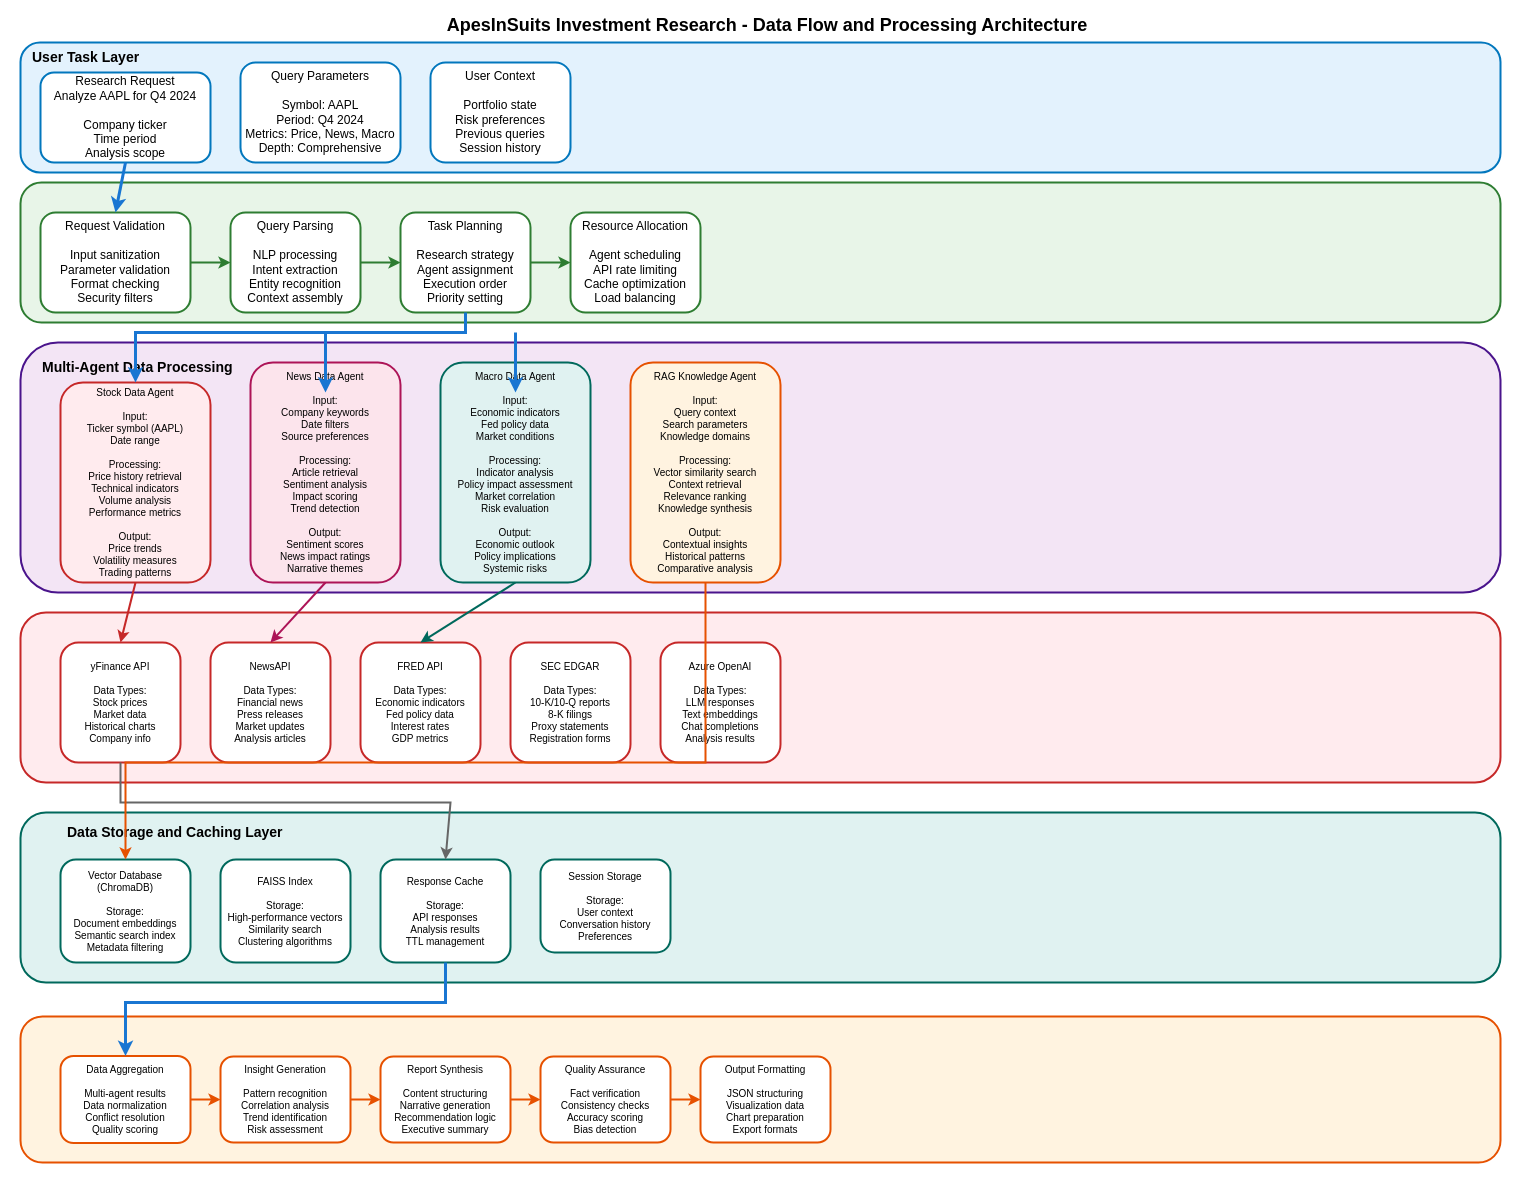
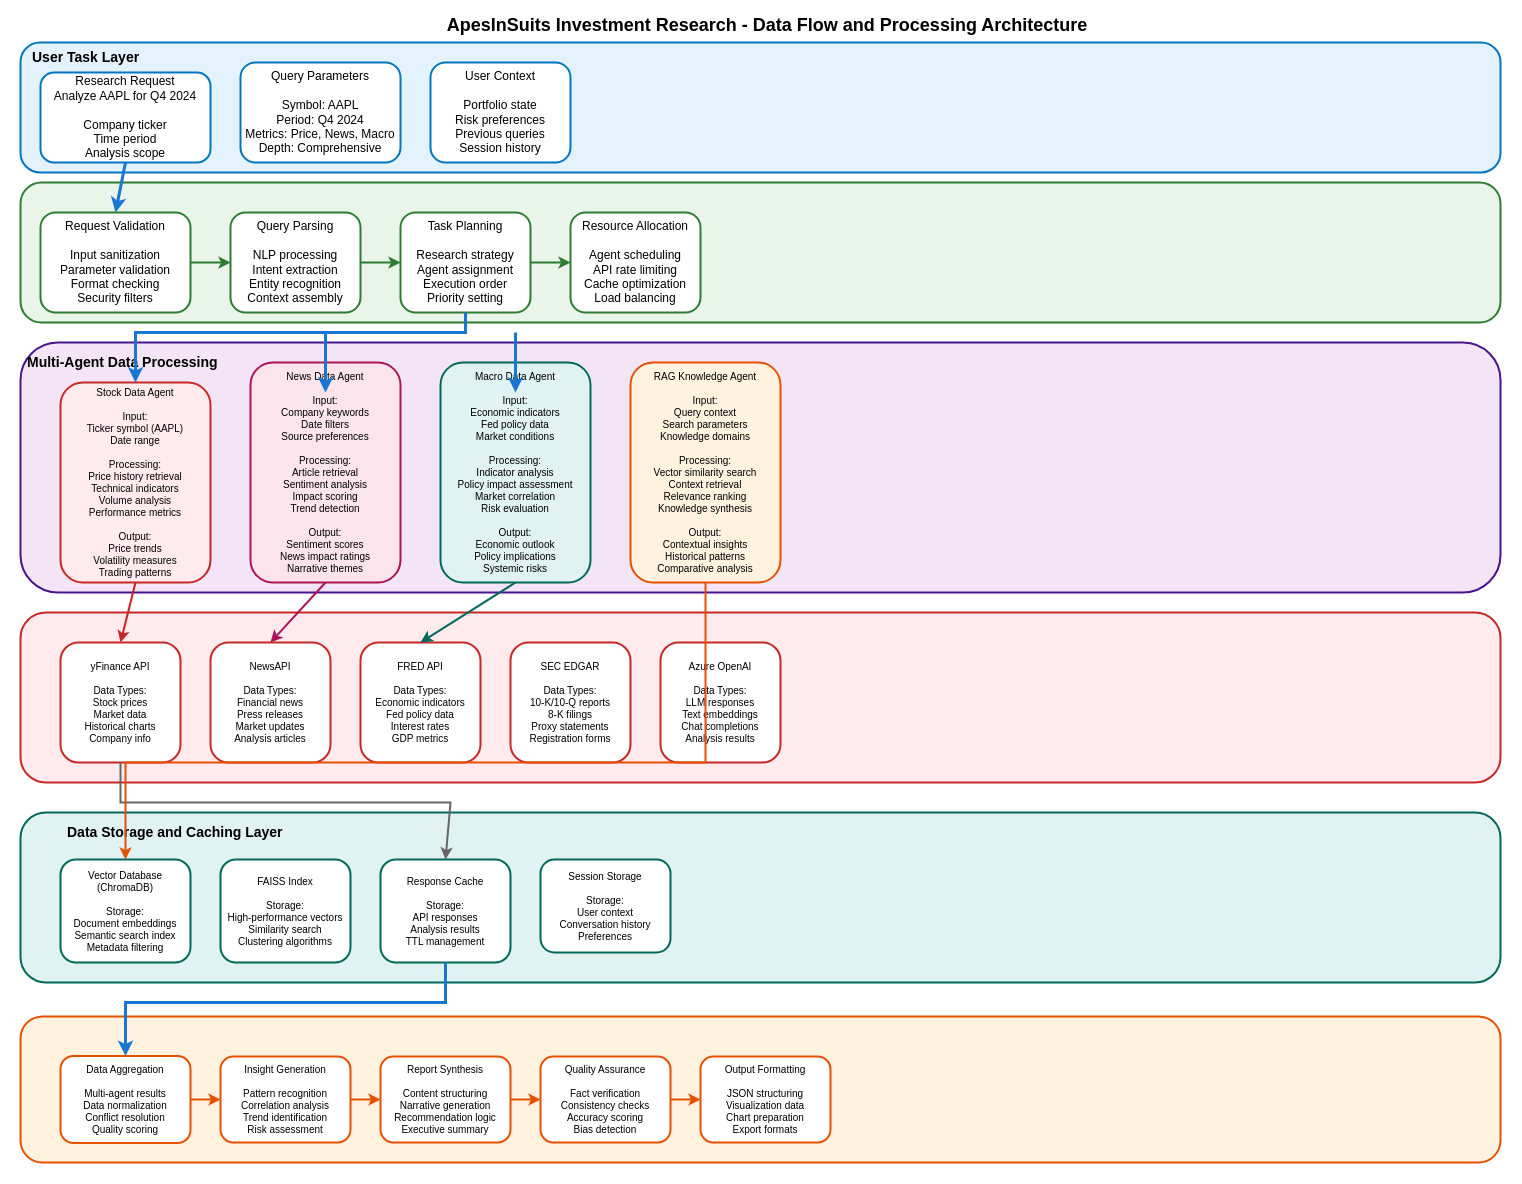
(141, 363) -> (126, 358)
